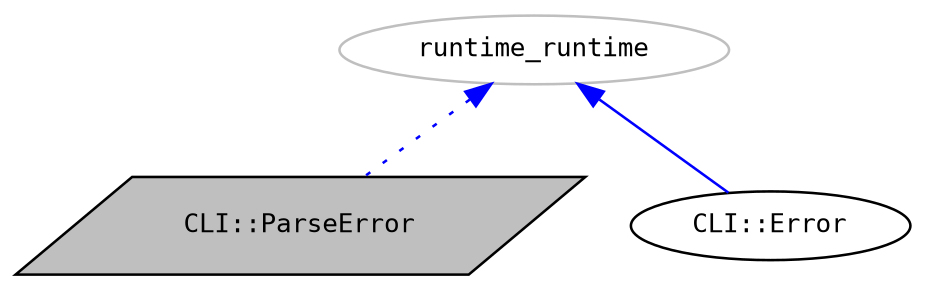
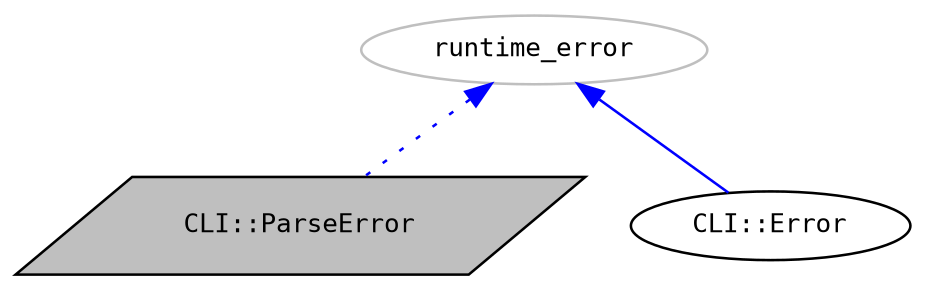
(534, 50) -> (534, 50)
